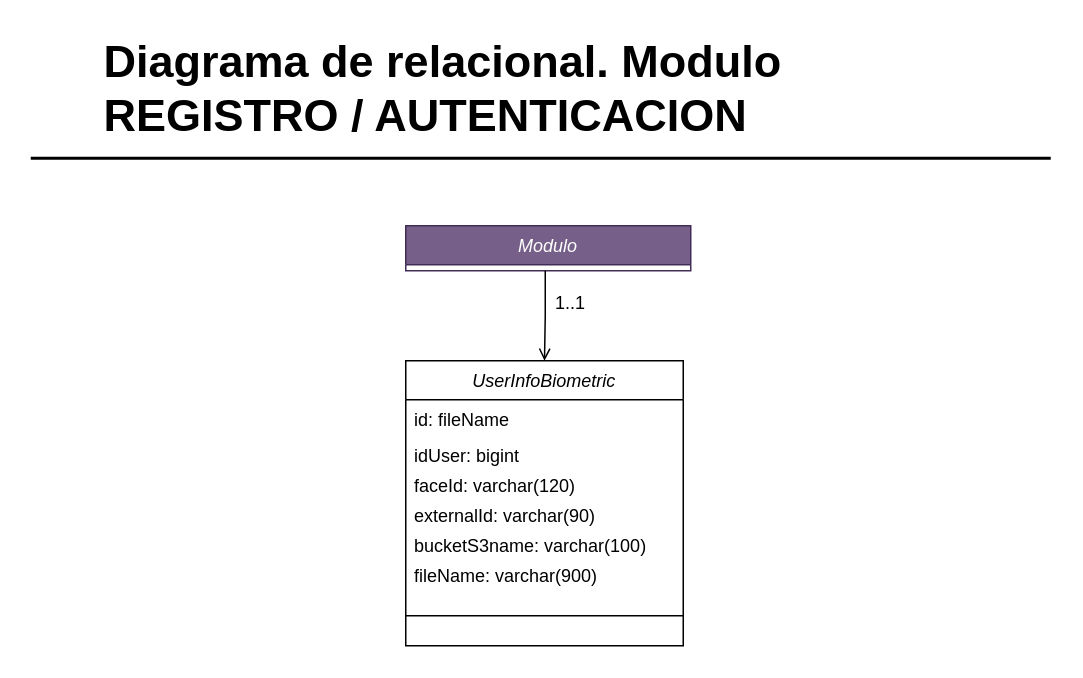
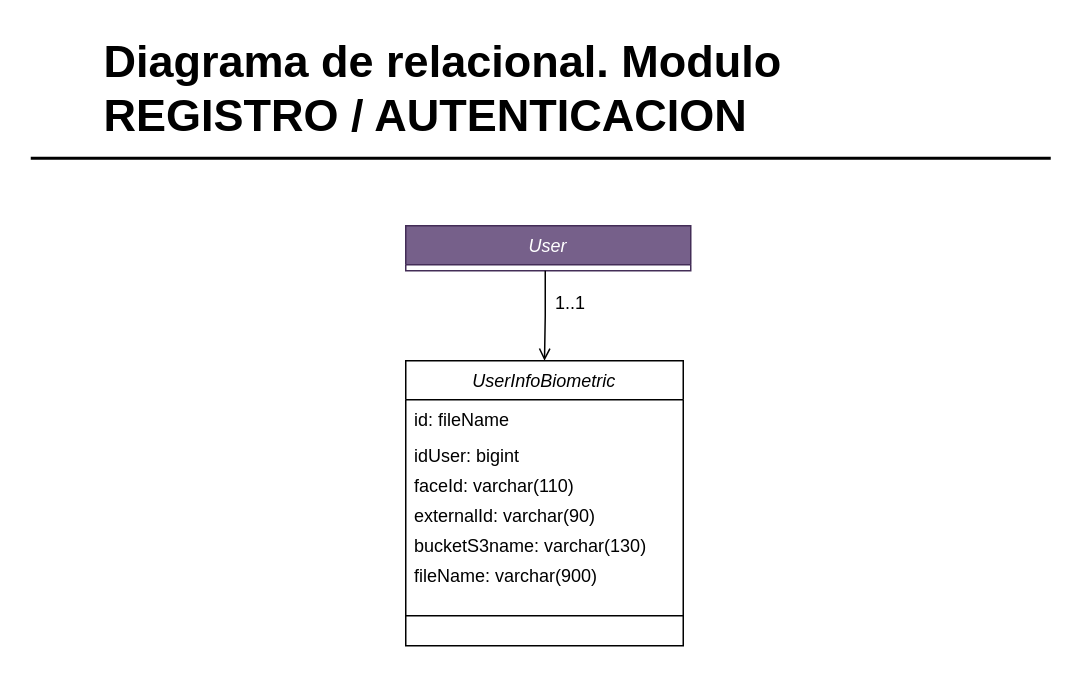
(548, 246) -> (548, 246)
(510, 486) -> (510, 486)
(540, 546) -> (540, 546)
